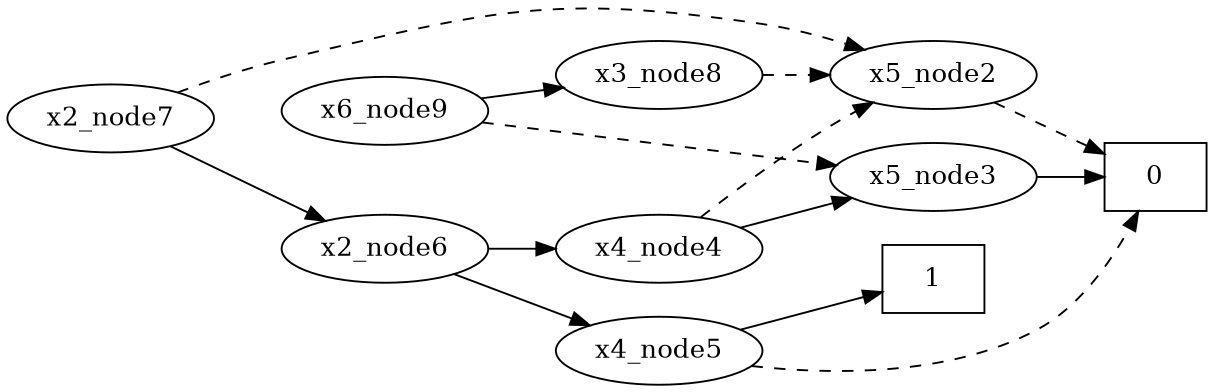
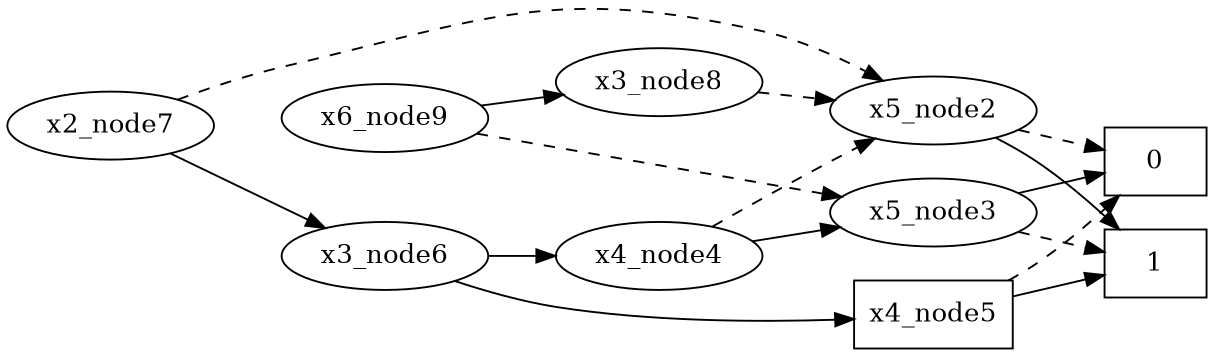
none -> (1053, 173)
none -> (1050, 239)
(385, 249) -> (385, 256)
(659, 351) -> (933, 314)
